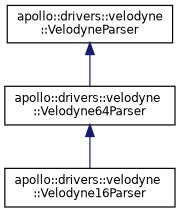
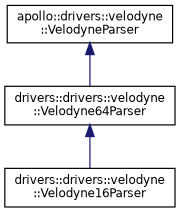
(90, 106) -> (90, 106)
(90, 188) -> (90, 188)
